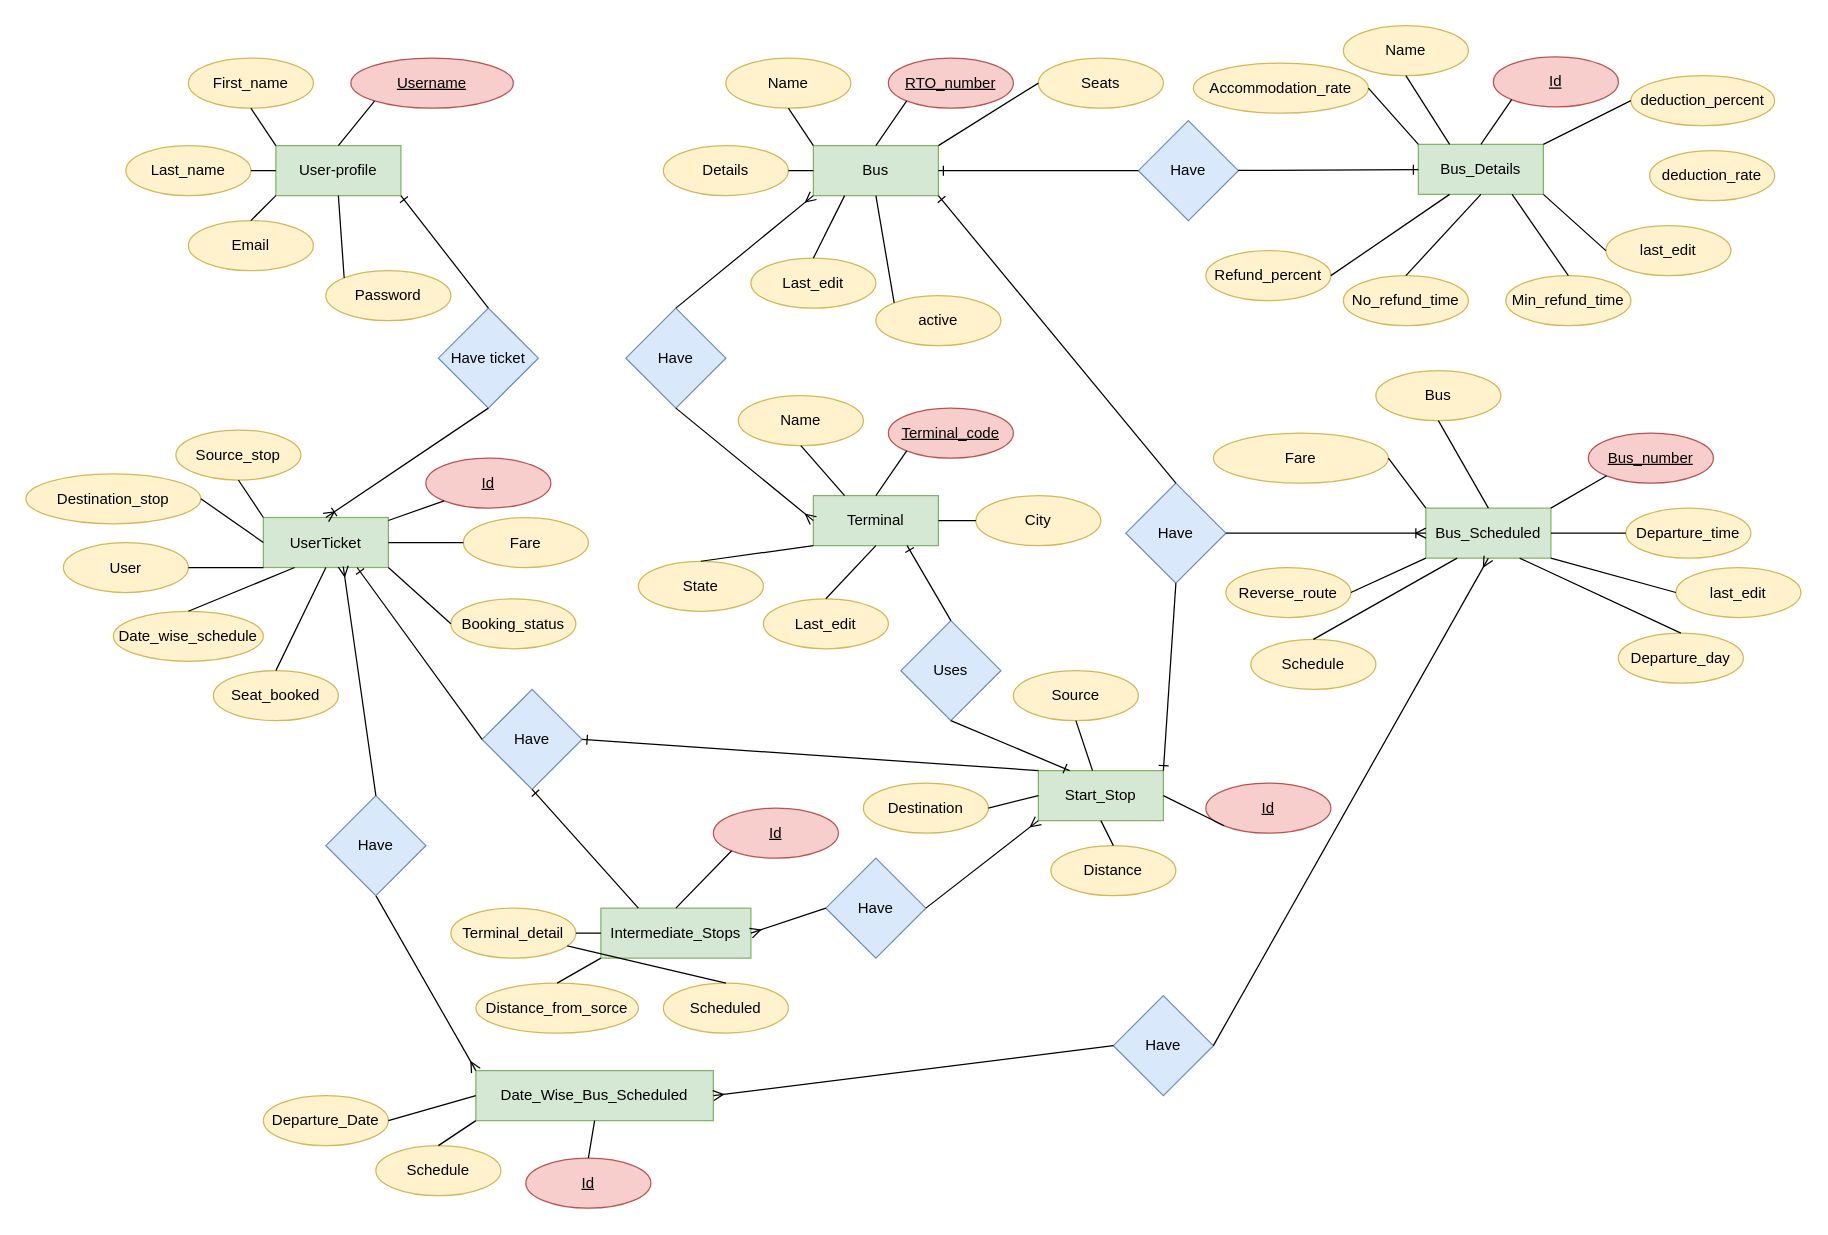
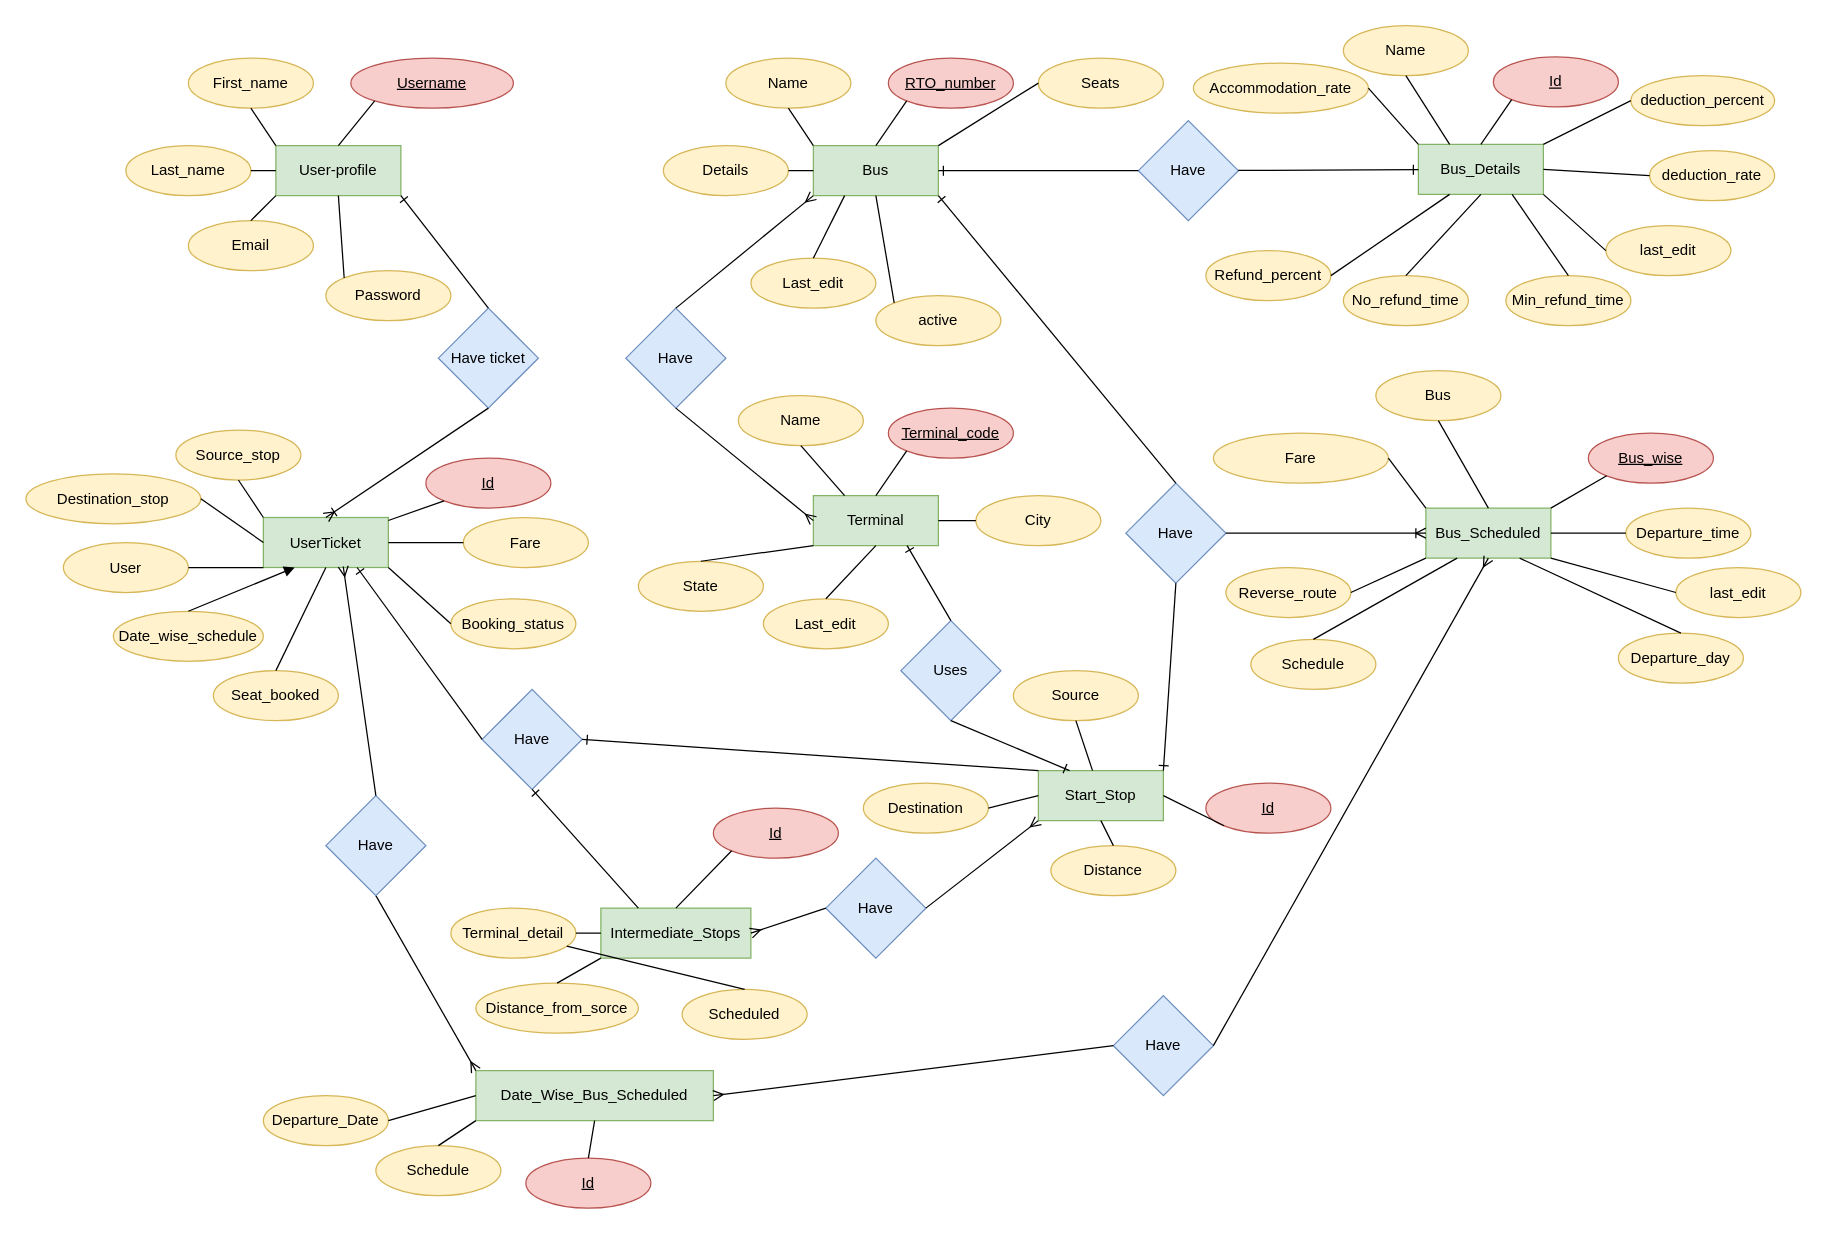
none -> (1596, 173)
(1651, 458) -> (1651, 458)
(288, 570) -> (284, 572)
(726, 1008) -> (744, 1014)
